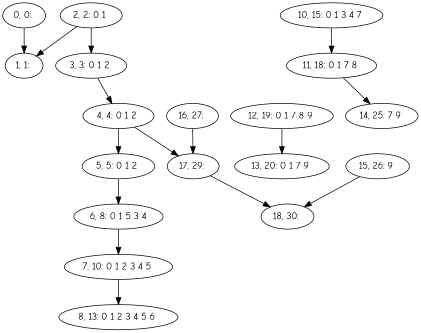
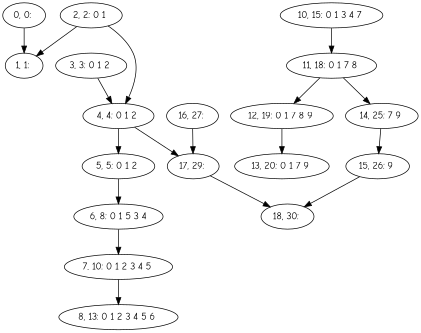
(91, 37) -> (134, 57)
none -> (309, 88)
none -> (380, 138)
